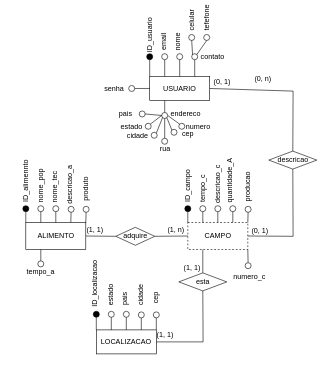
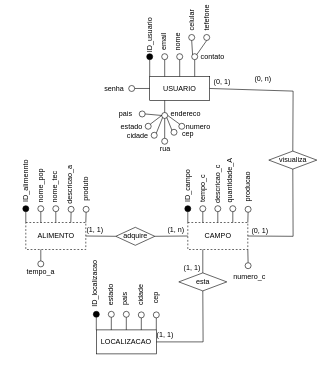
(293, 160) -> (293, 160)
(56, 236) -> (56, 236)
